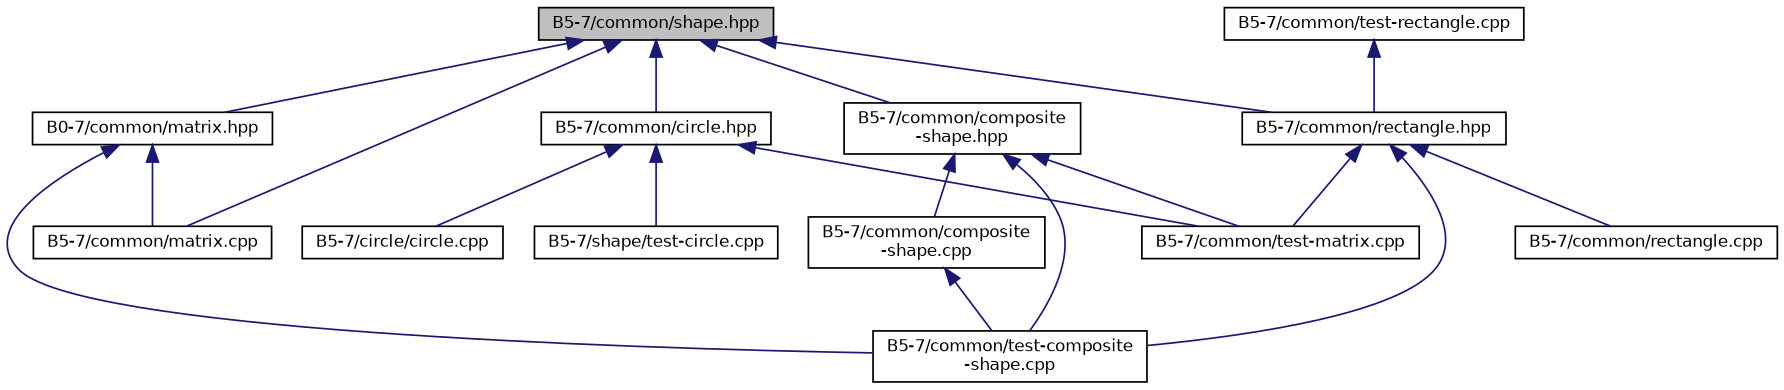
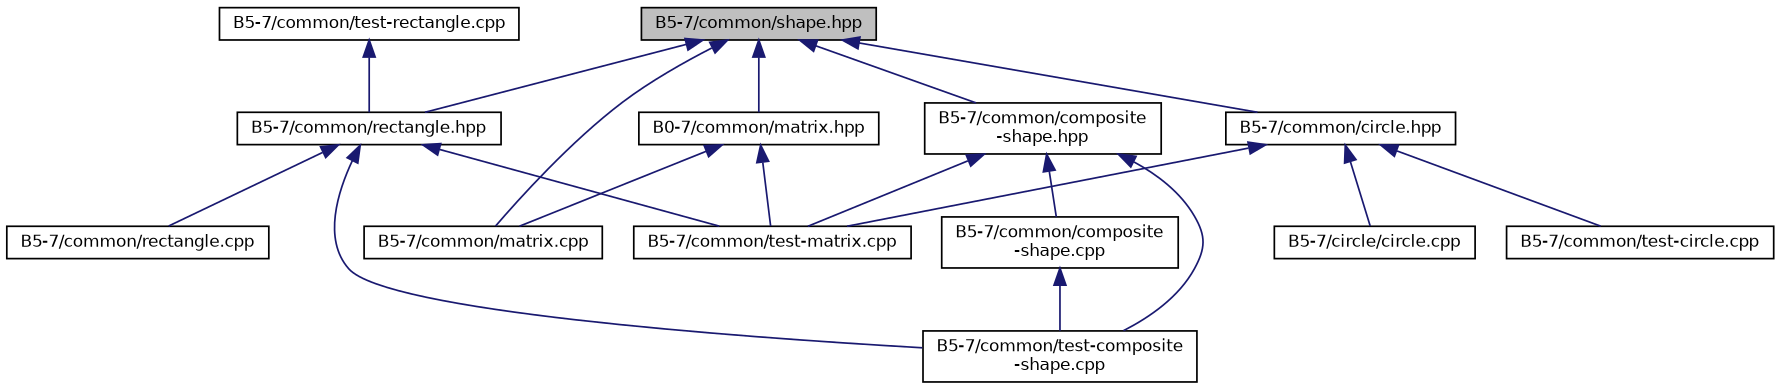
(656, 242) -> (1640, 242)
(359, 331) -> (767, 194)
